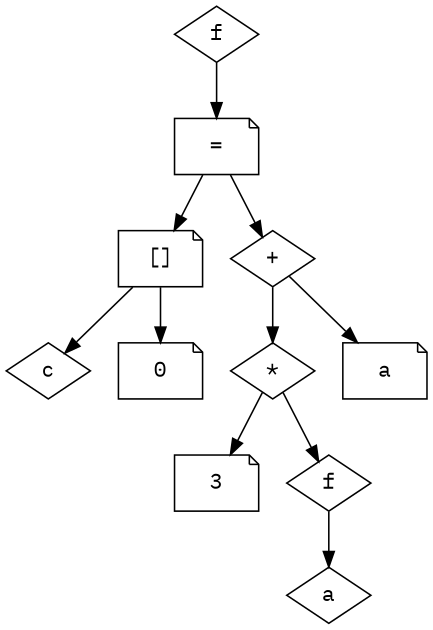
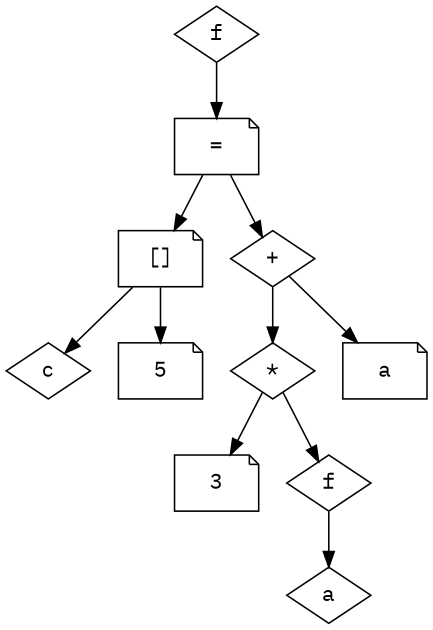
(161, 371) -> (161, 371)
